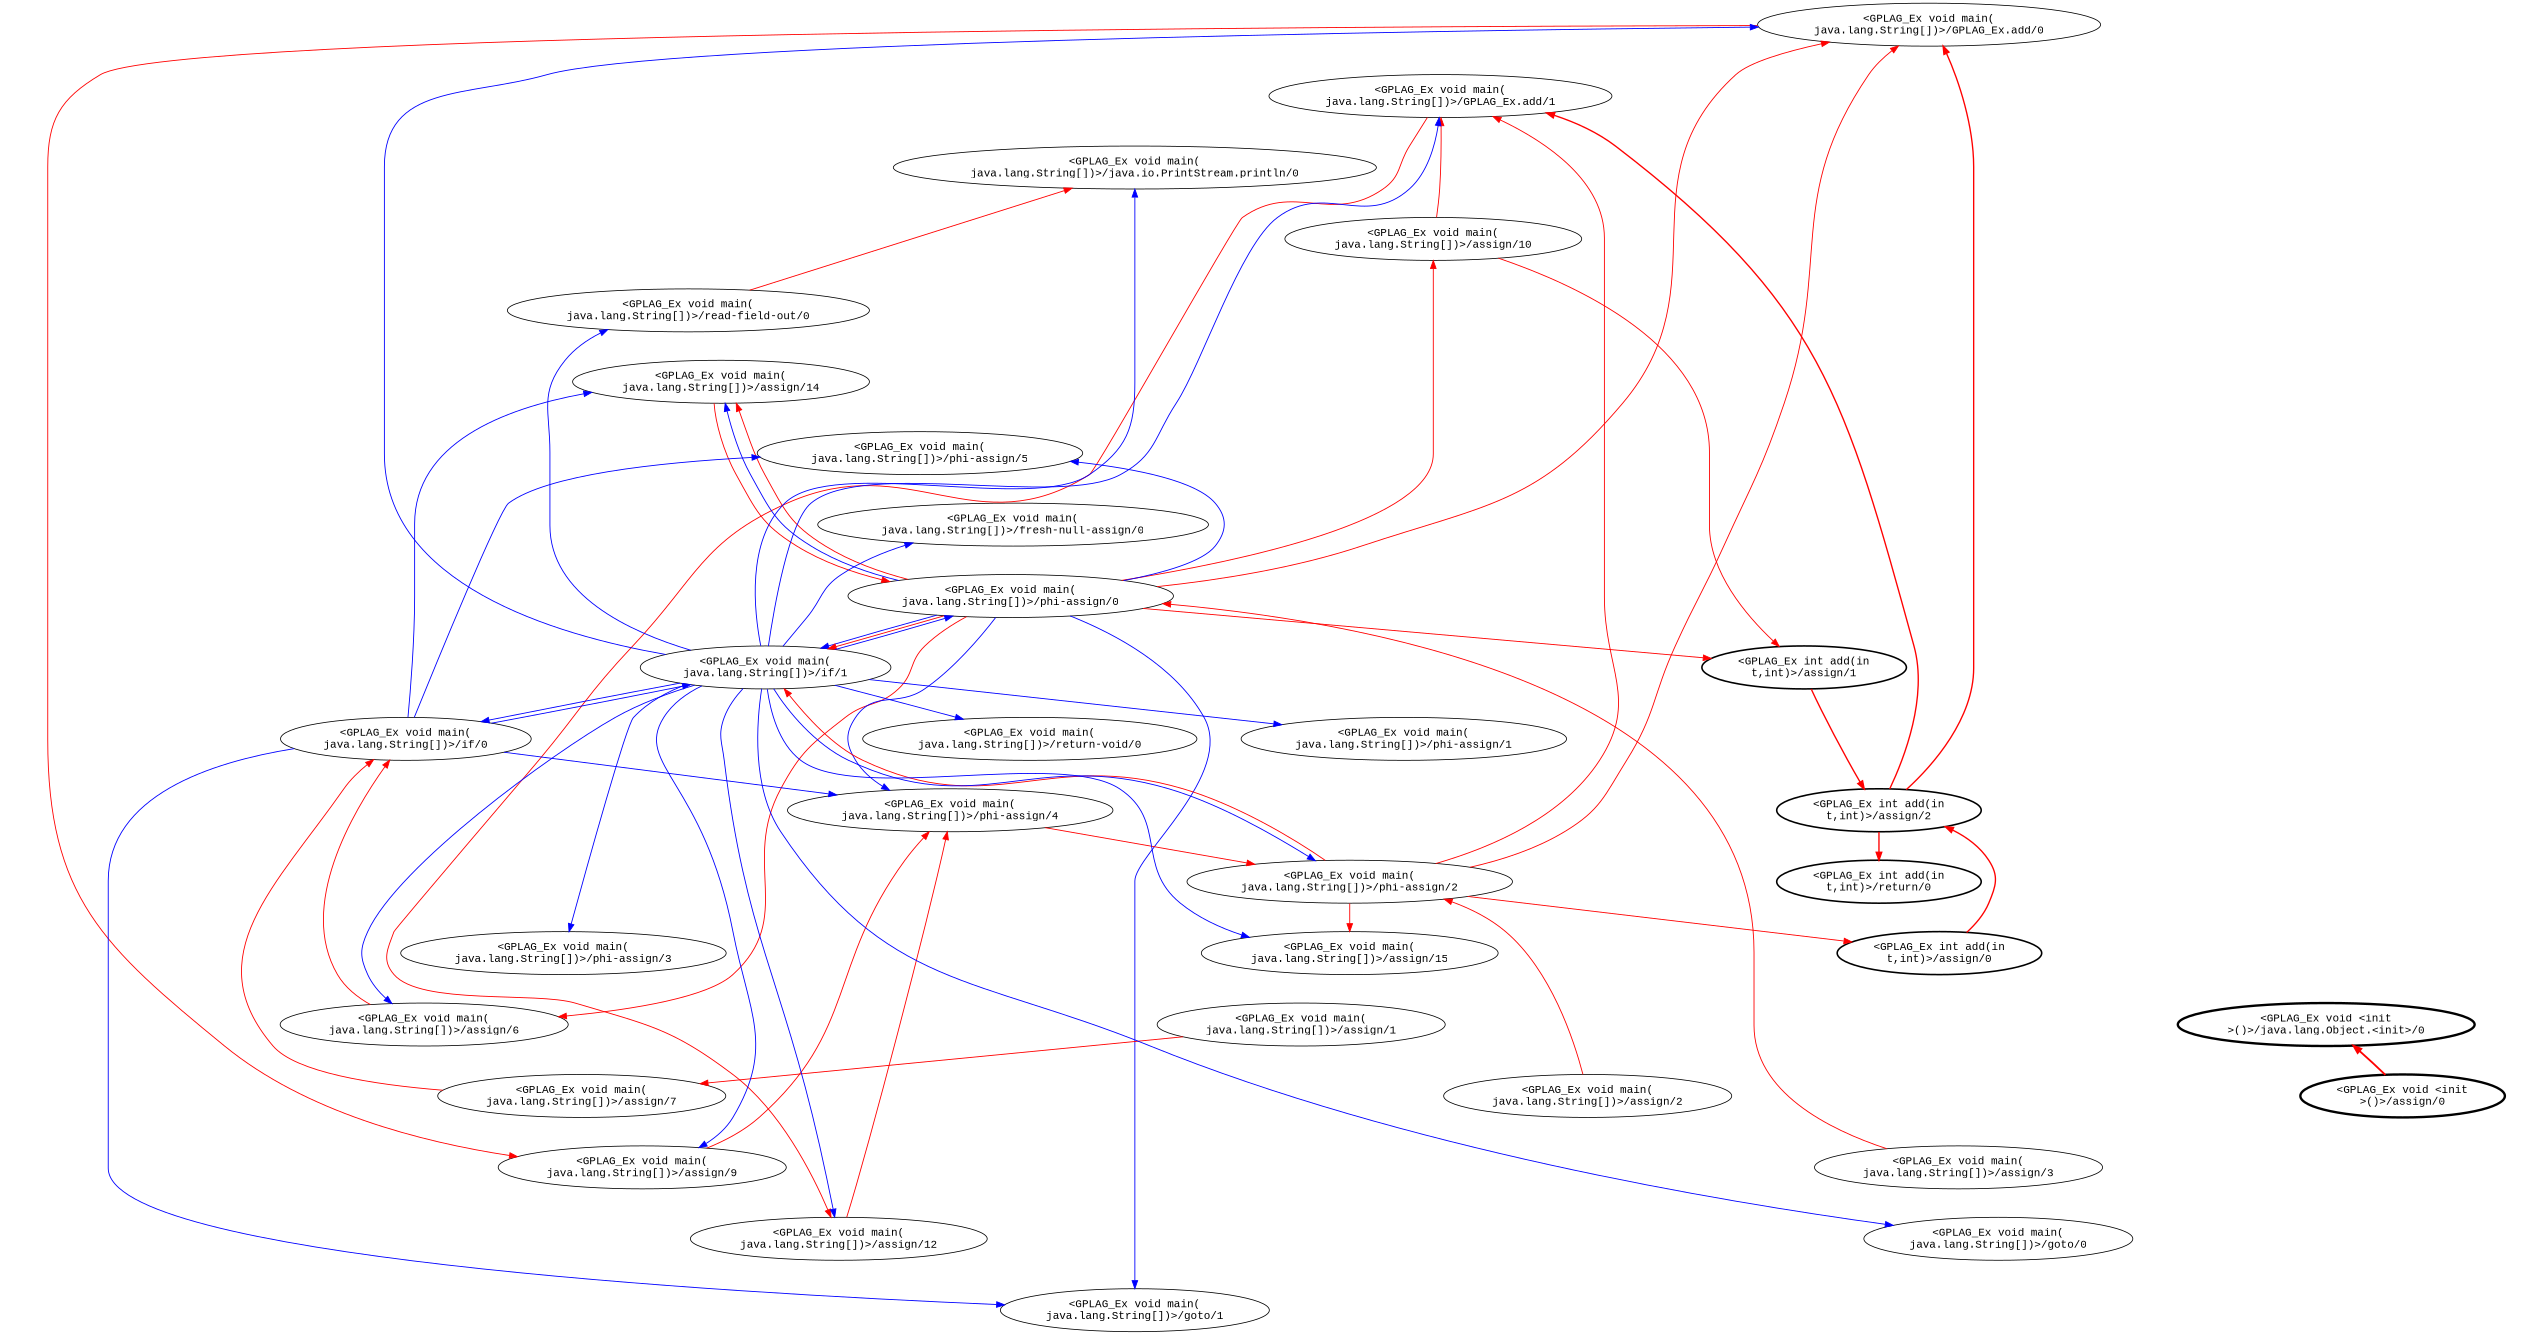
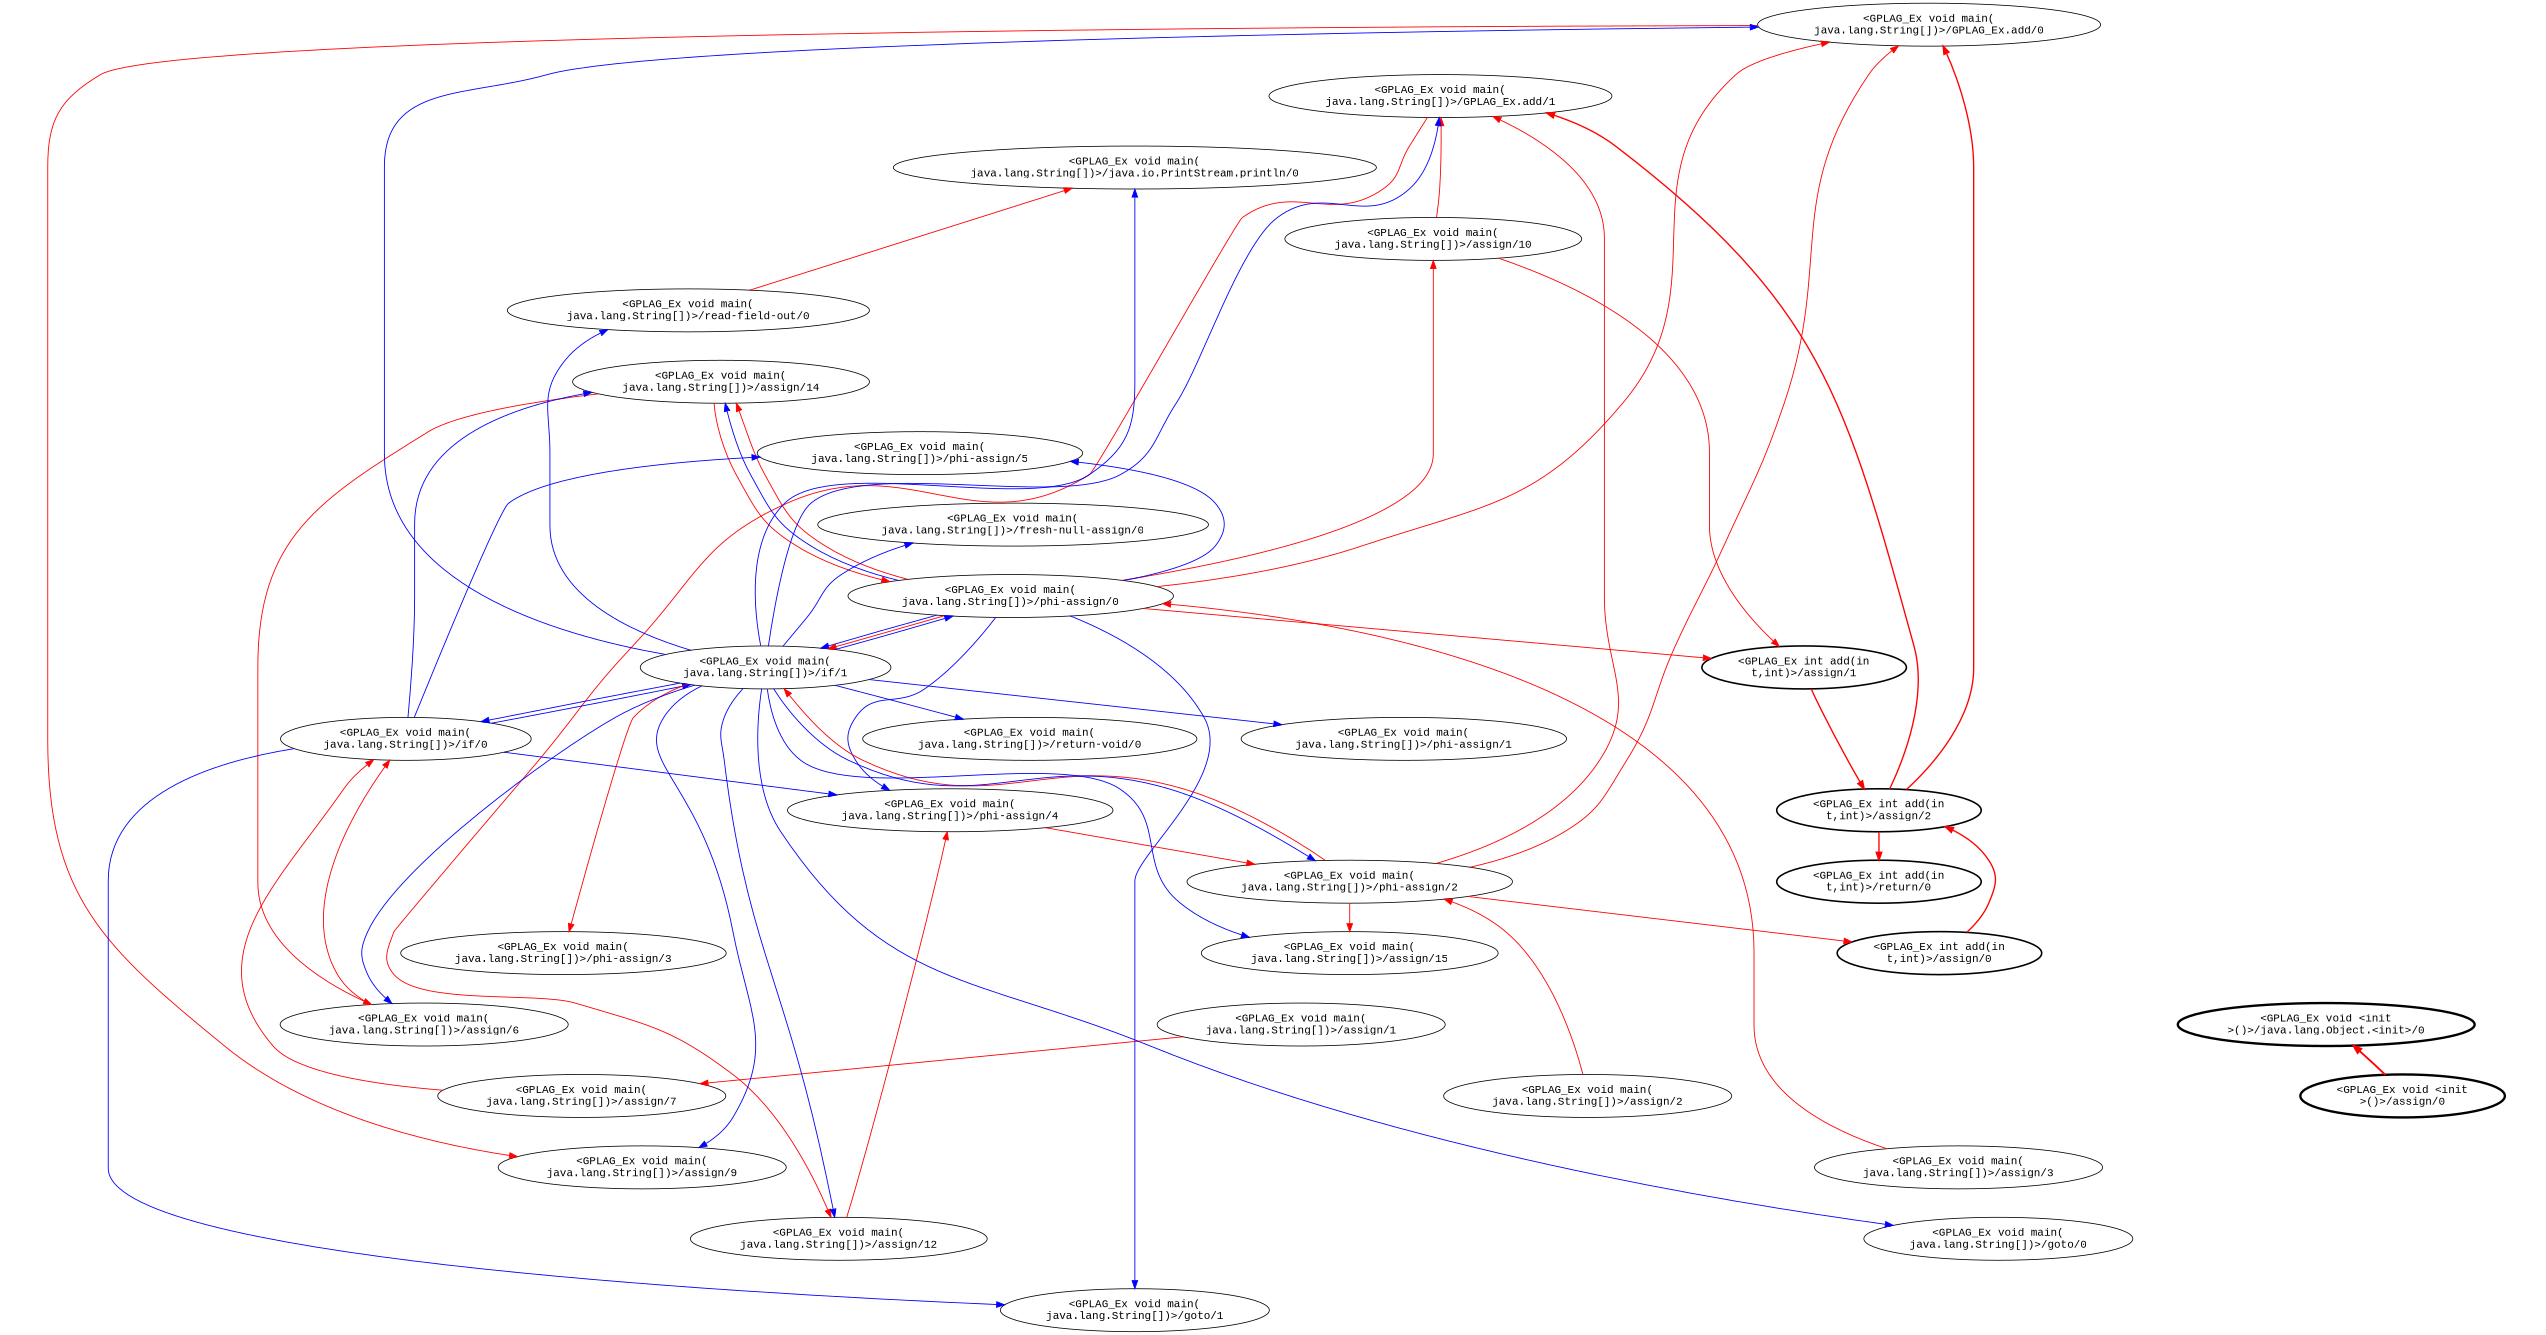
(609, 789) -> (609, 789)
(765, 842) -> (262, 617)
(835, 1009) -> none
